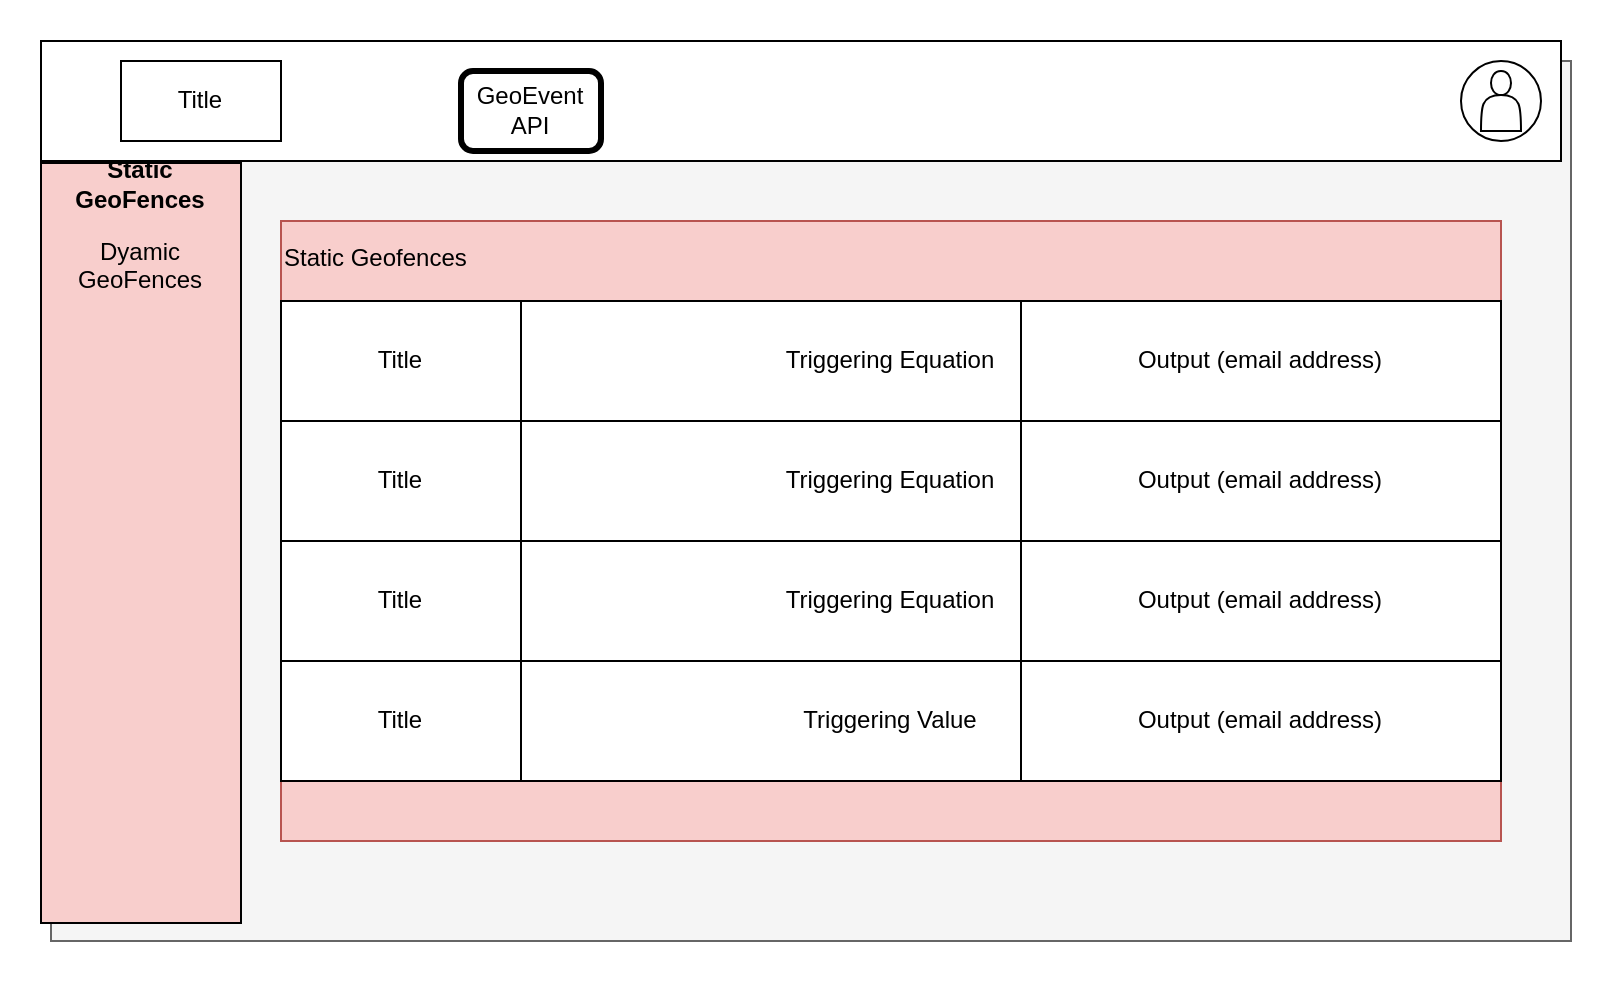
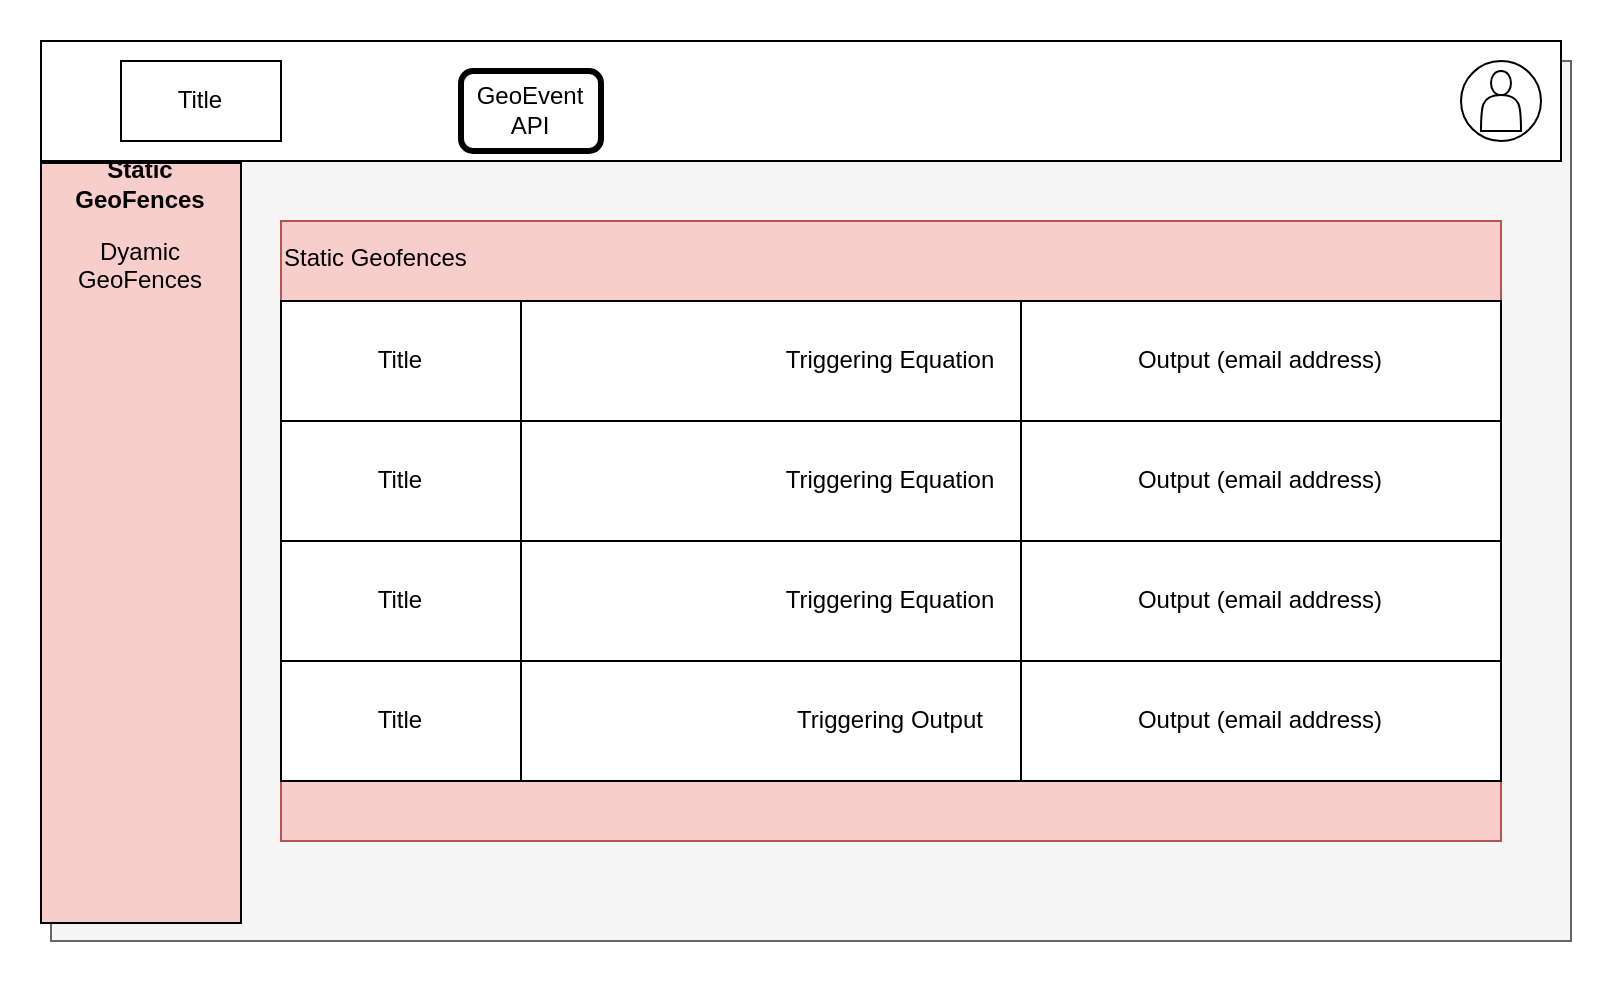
(891, 721) -> (891, 721)
